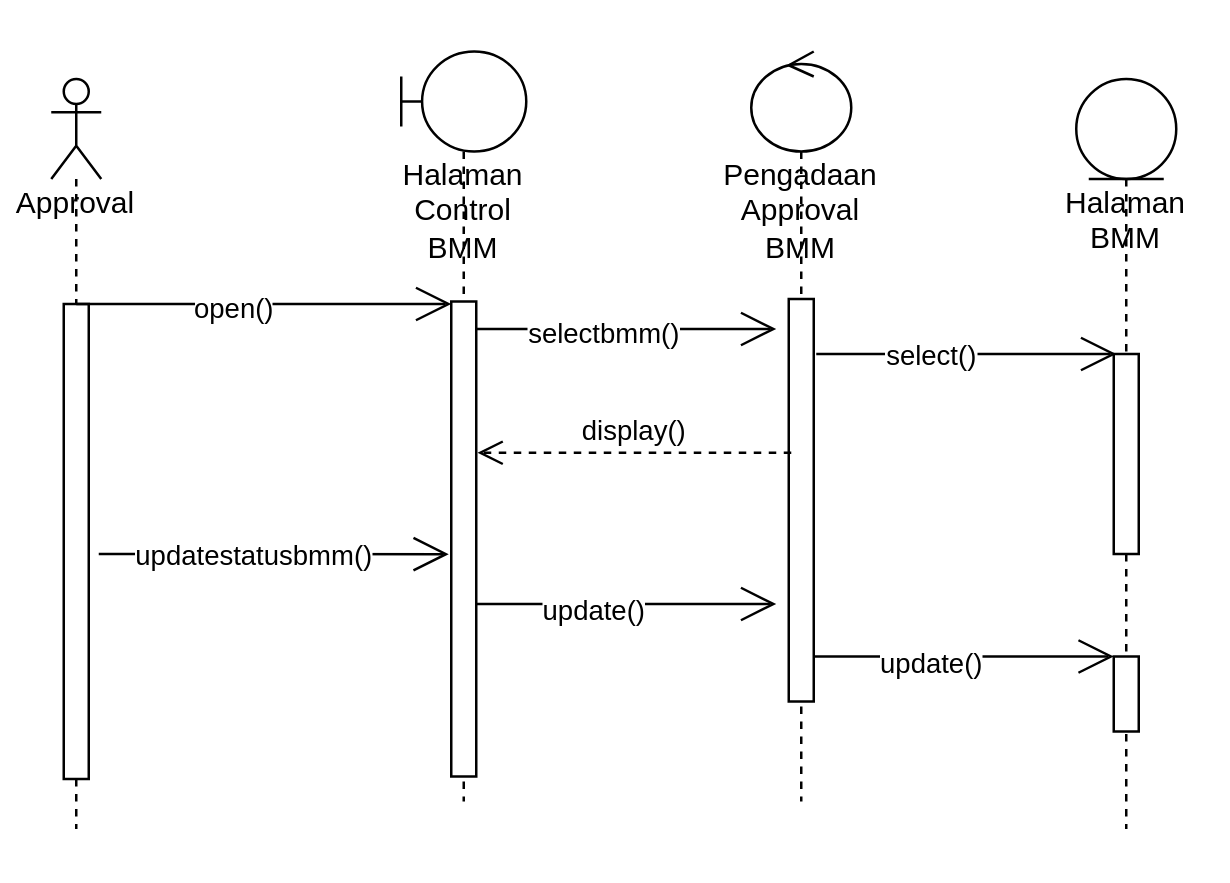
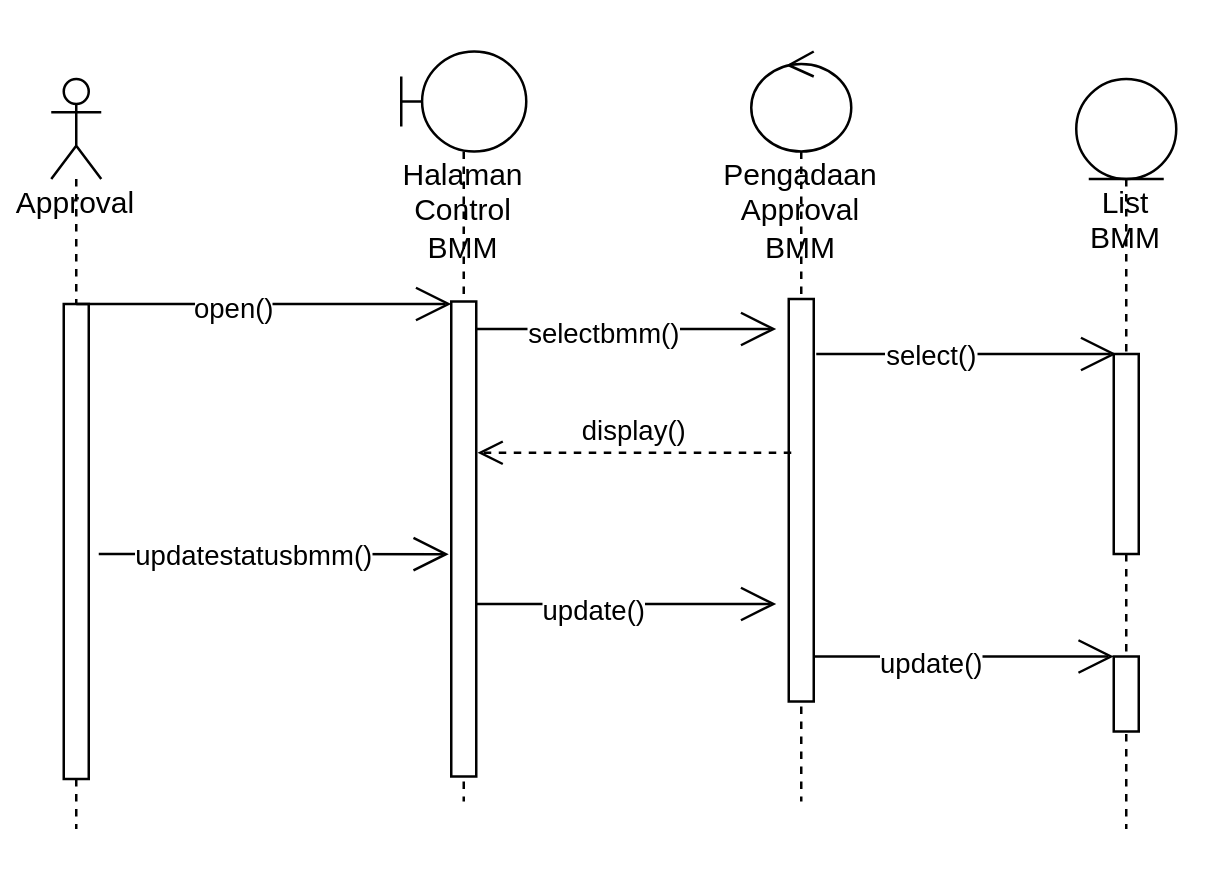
(1126, 222) -> (1126, 222)
